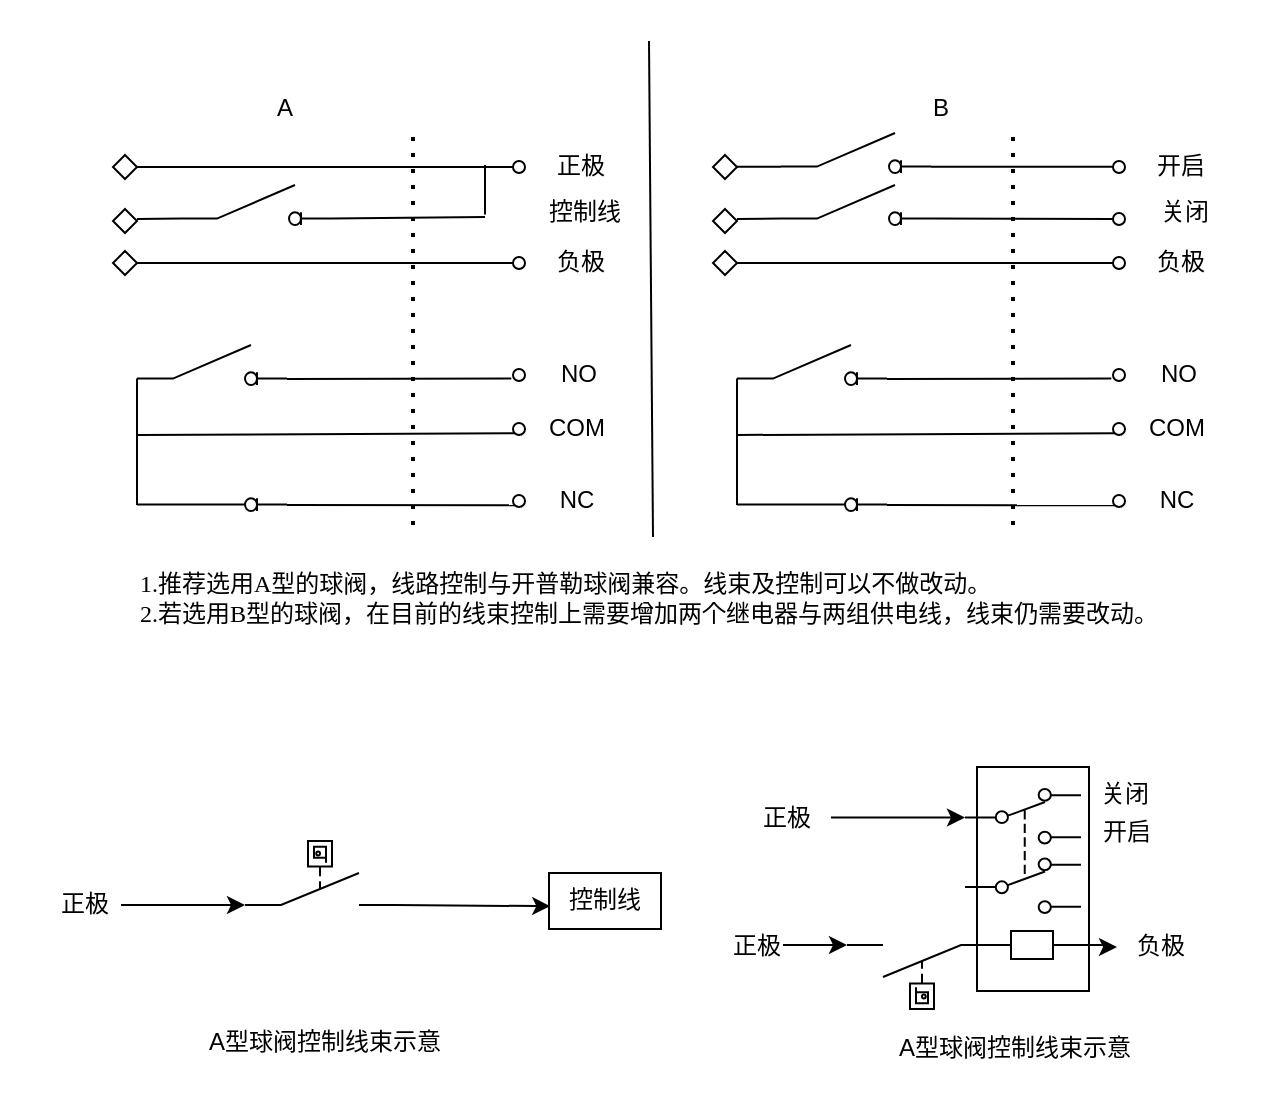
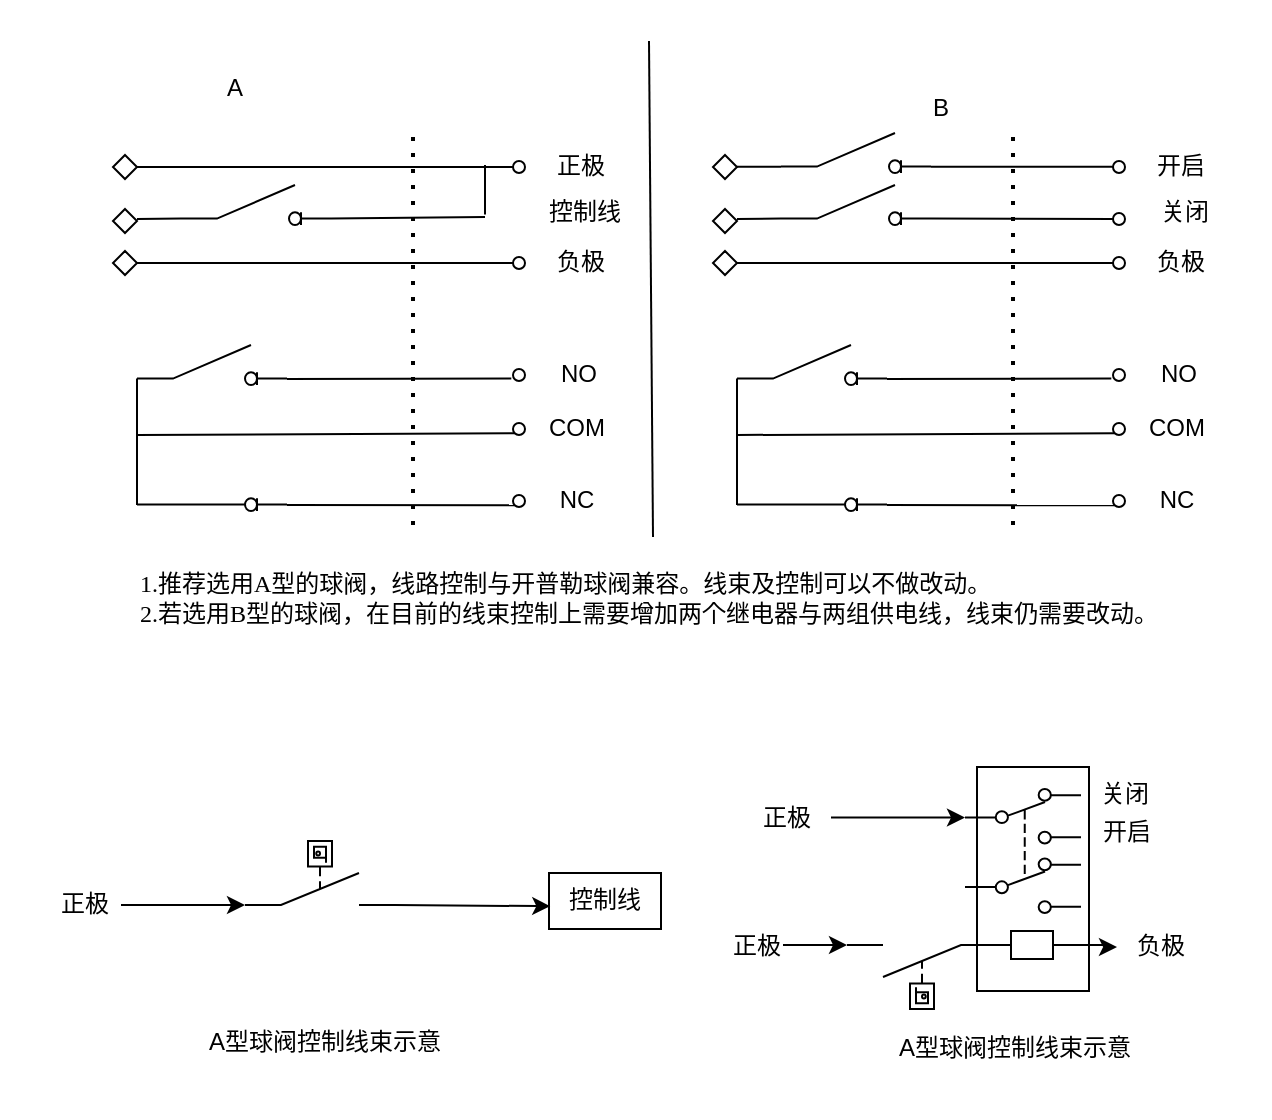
(285, 109) -> (235, 89)
